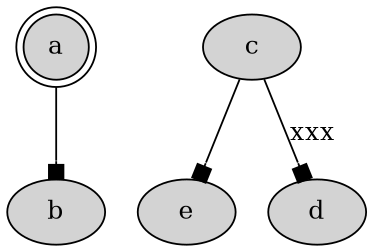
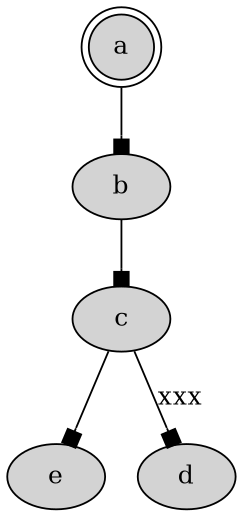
none -> (121, 244)
